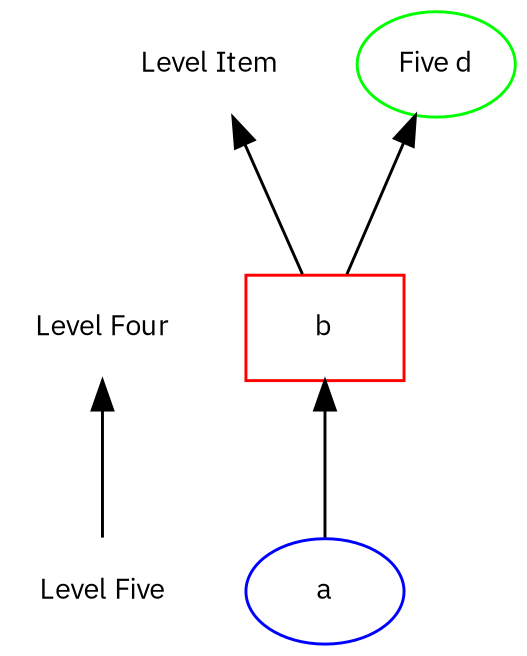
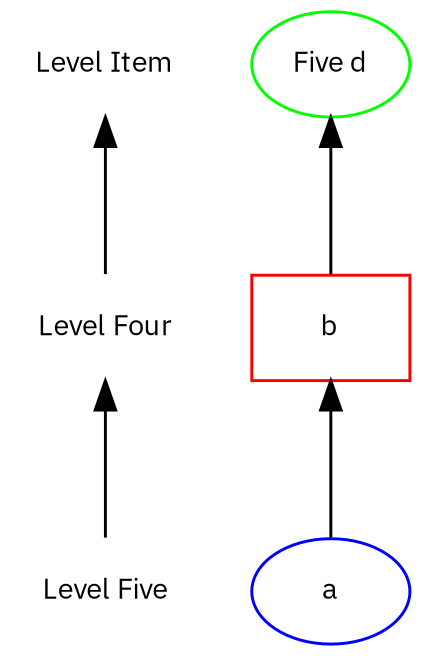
(274, 209) -> (105, 211)
